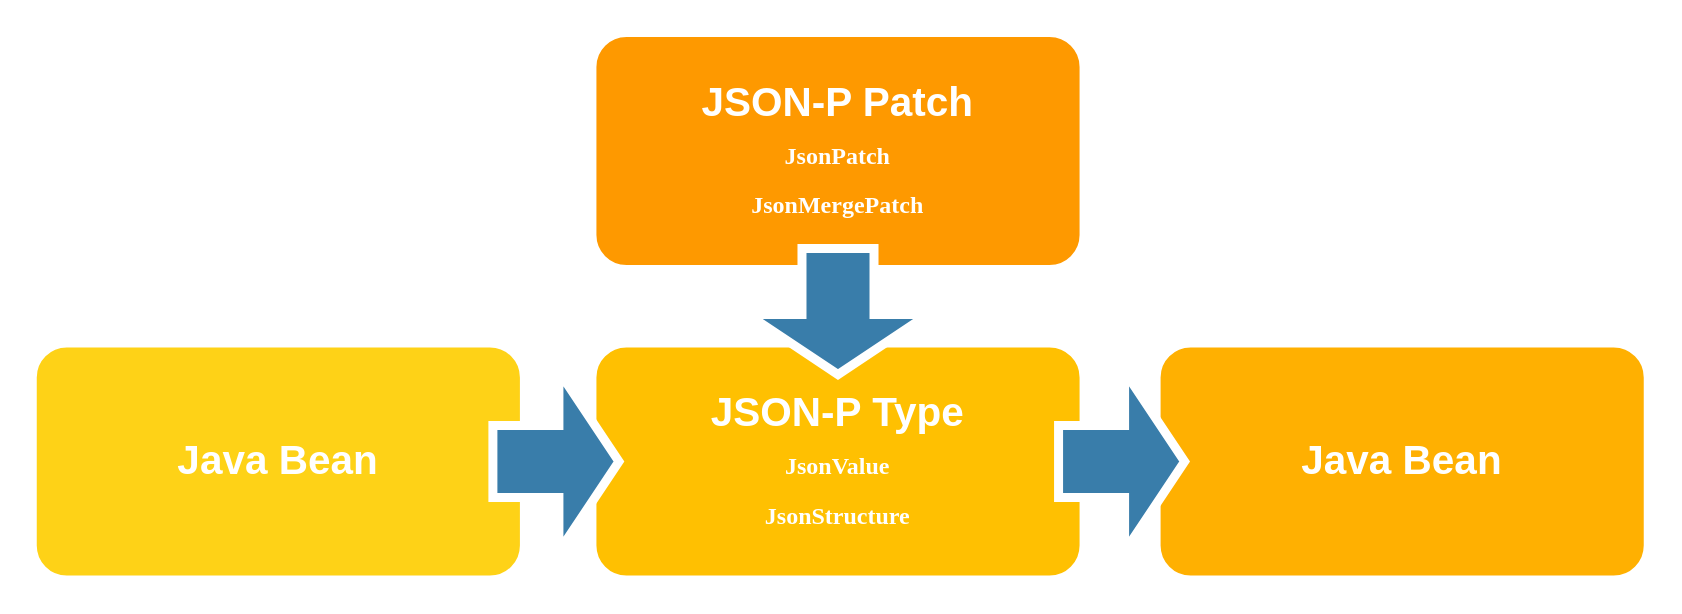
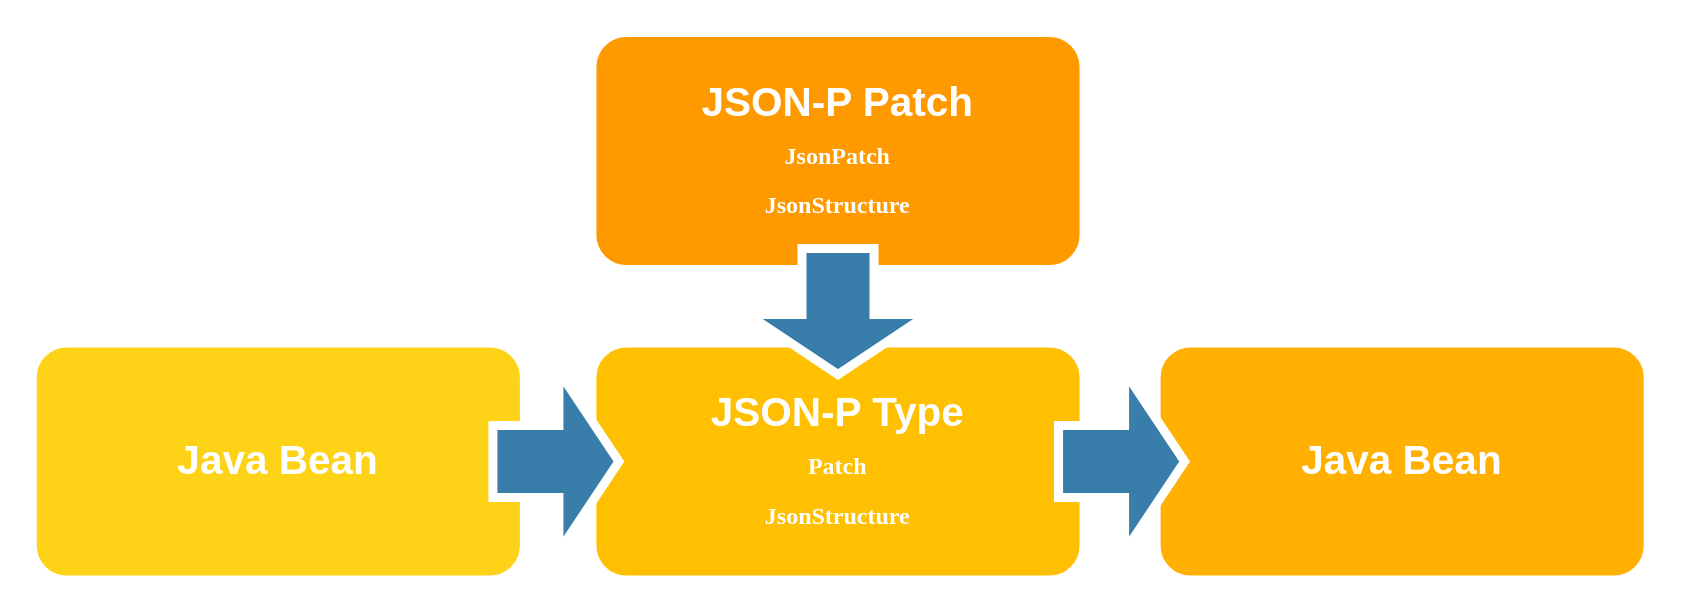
(838, 151) -> (838, 151)
(838, 461) -> (838, 461)
